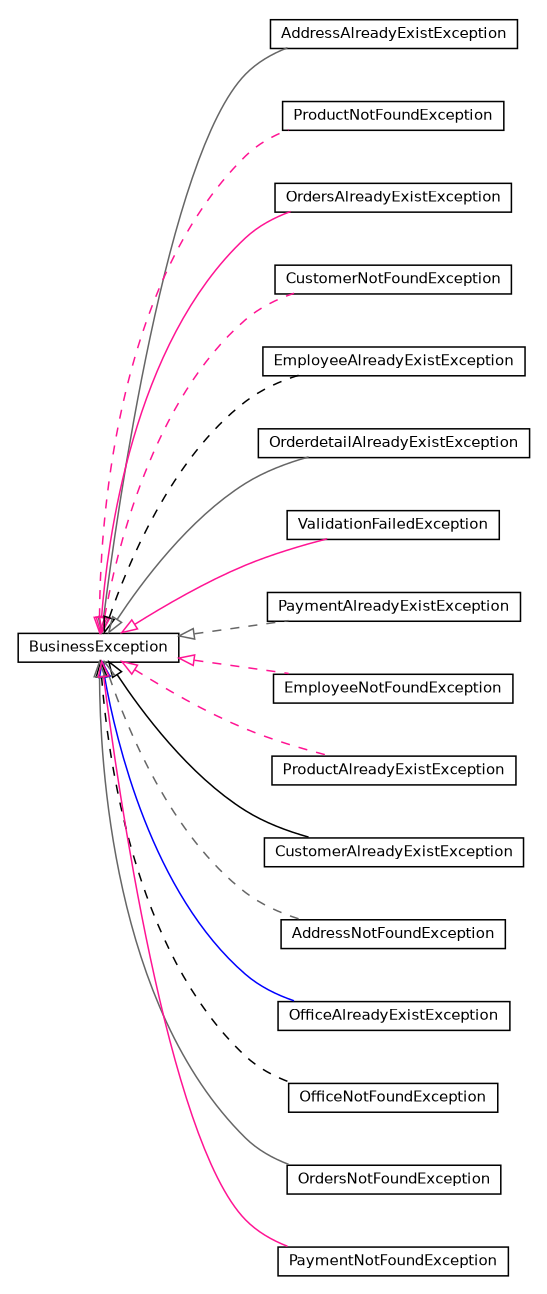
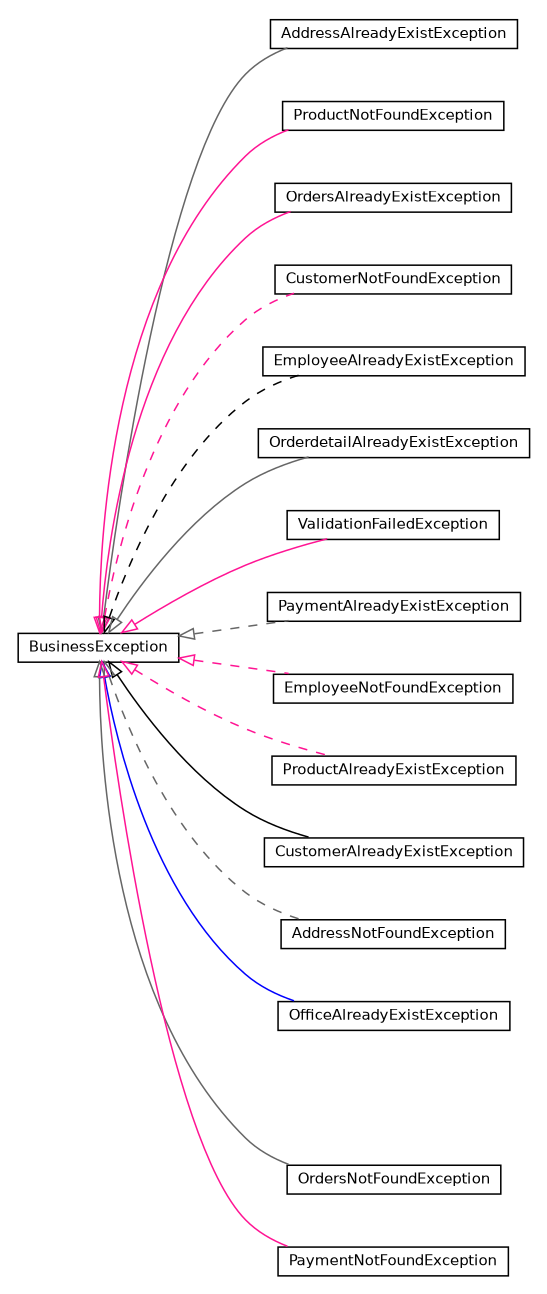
(138, 348) -> (138, 348)
(393, 1097) -> none
